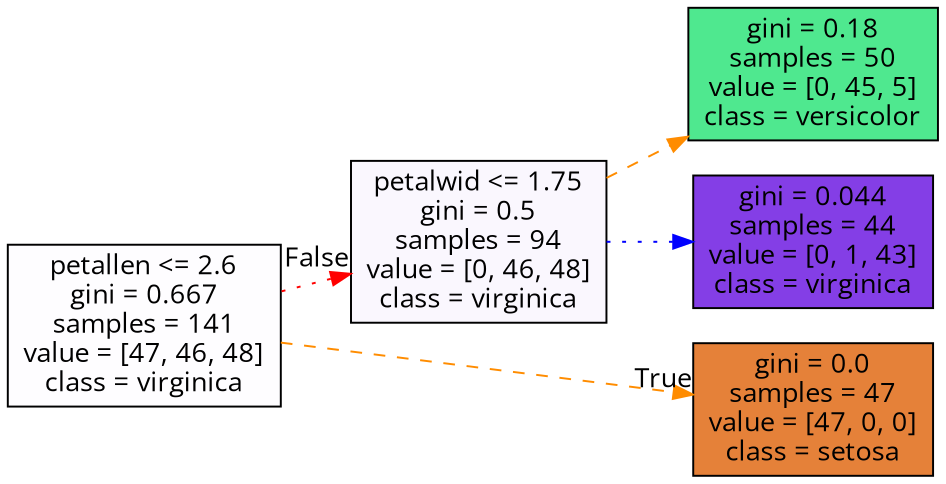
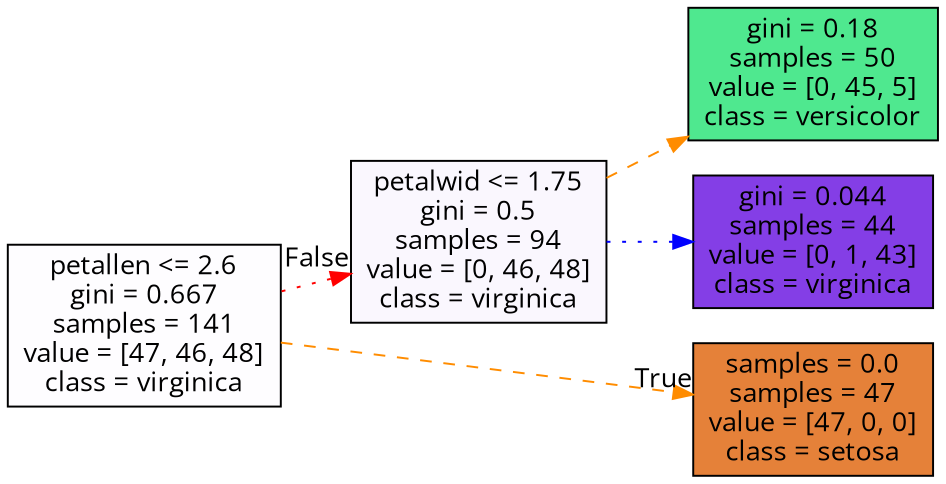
(813, 410) -> (813, 410)
